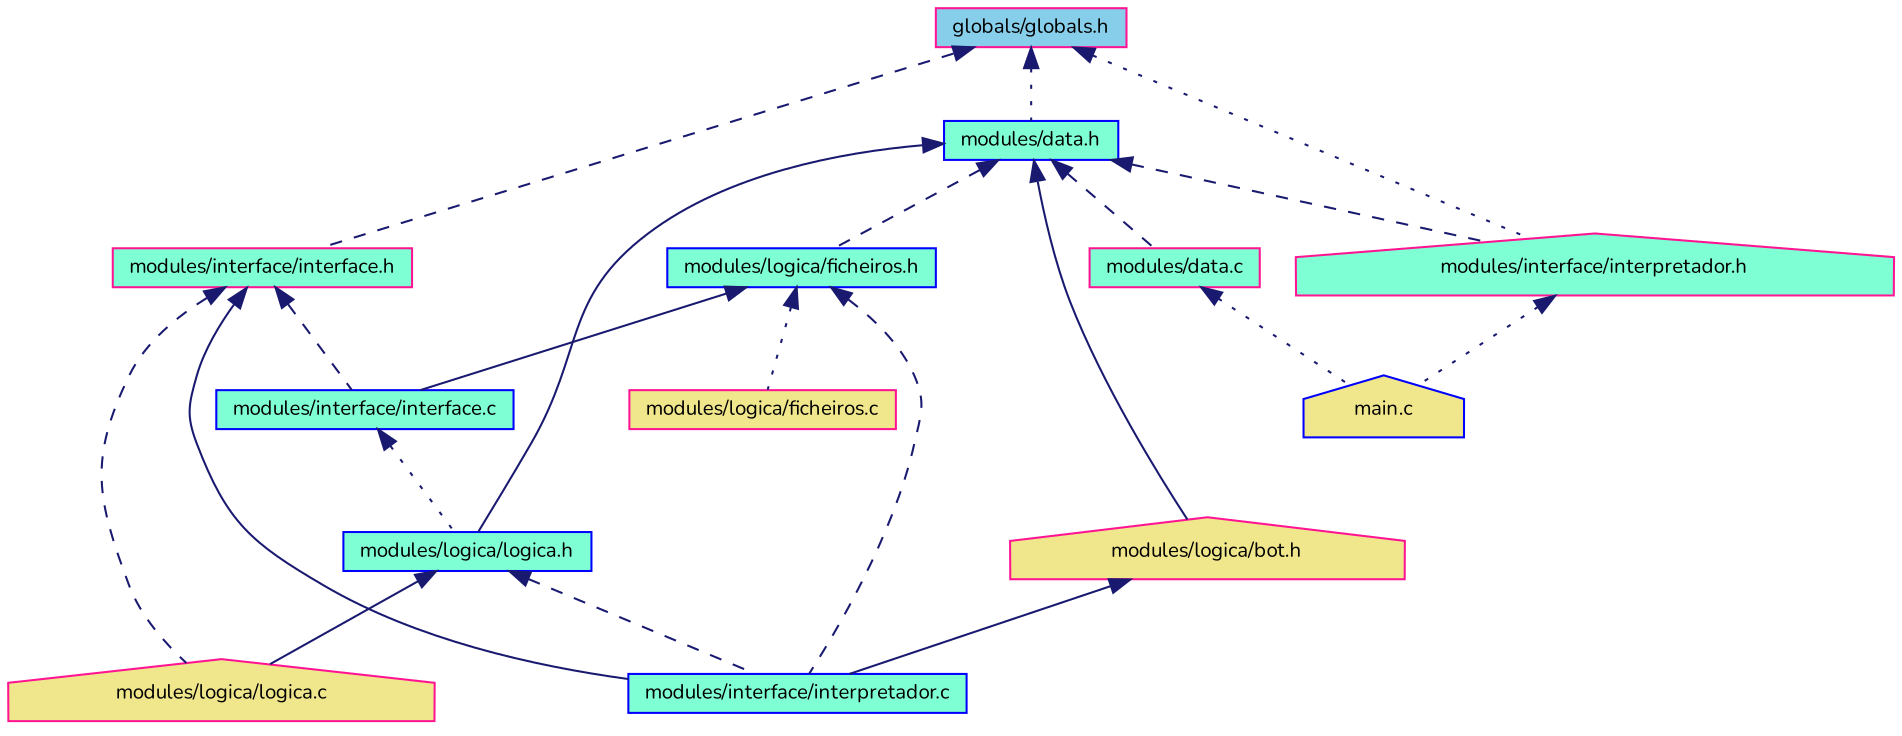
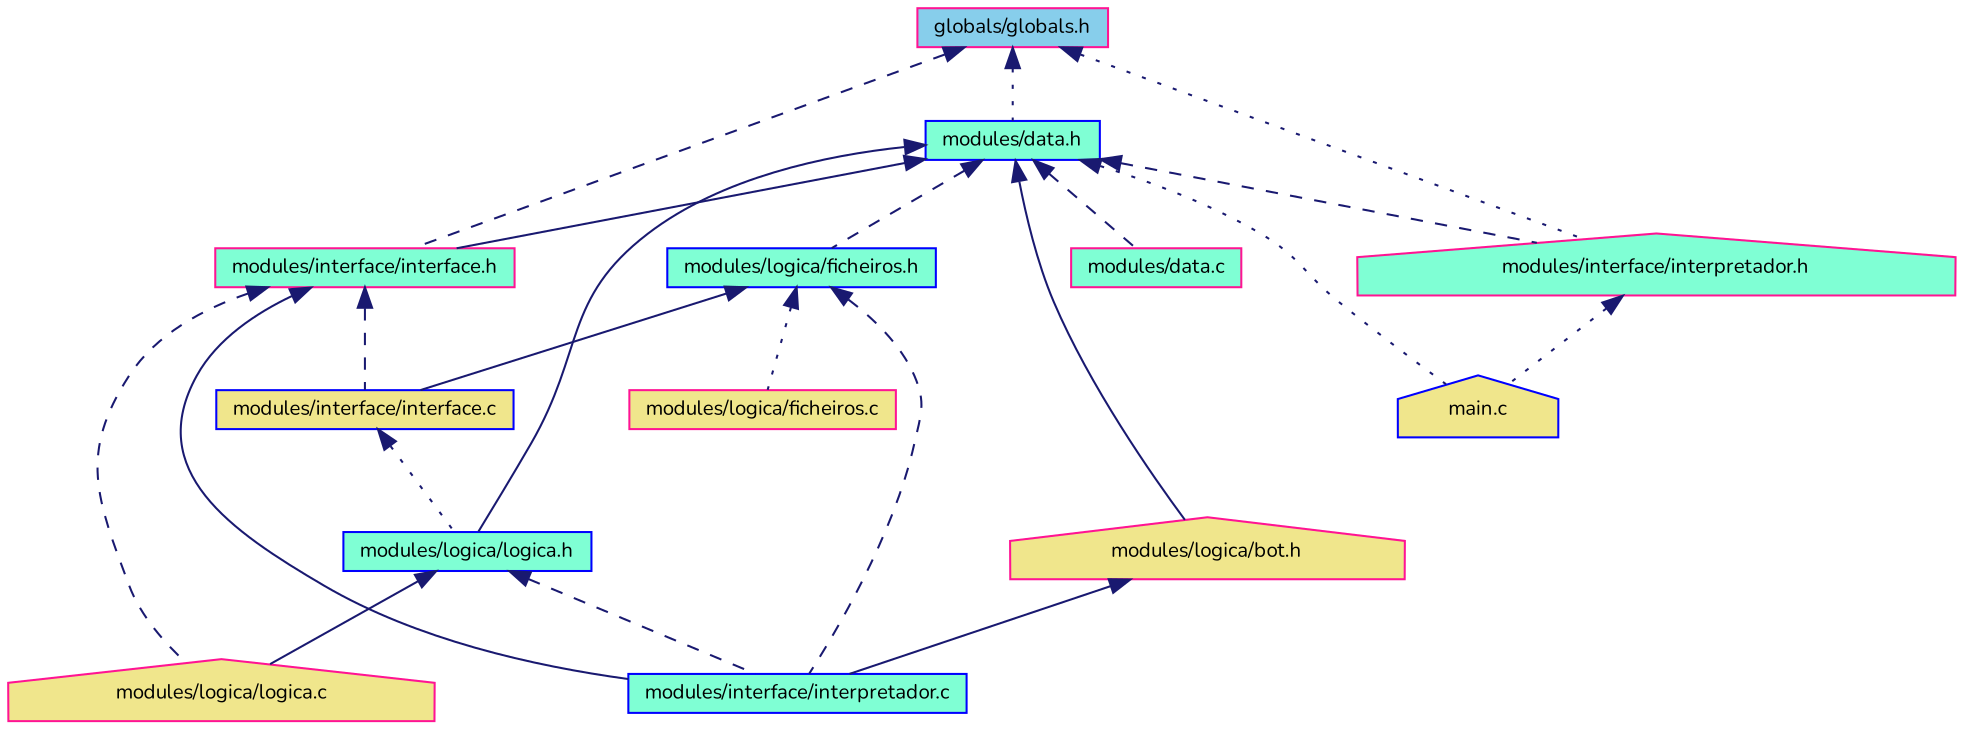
none -> (658, 210)
(1284, 342) -> (1287, 252)
(365, 410) -> (365, 410)
